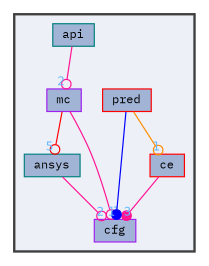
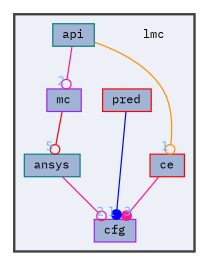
none -> (154, 35)
(145, 129) -> (154, 78)
(93, 159) -> none
